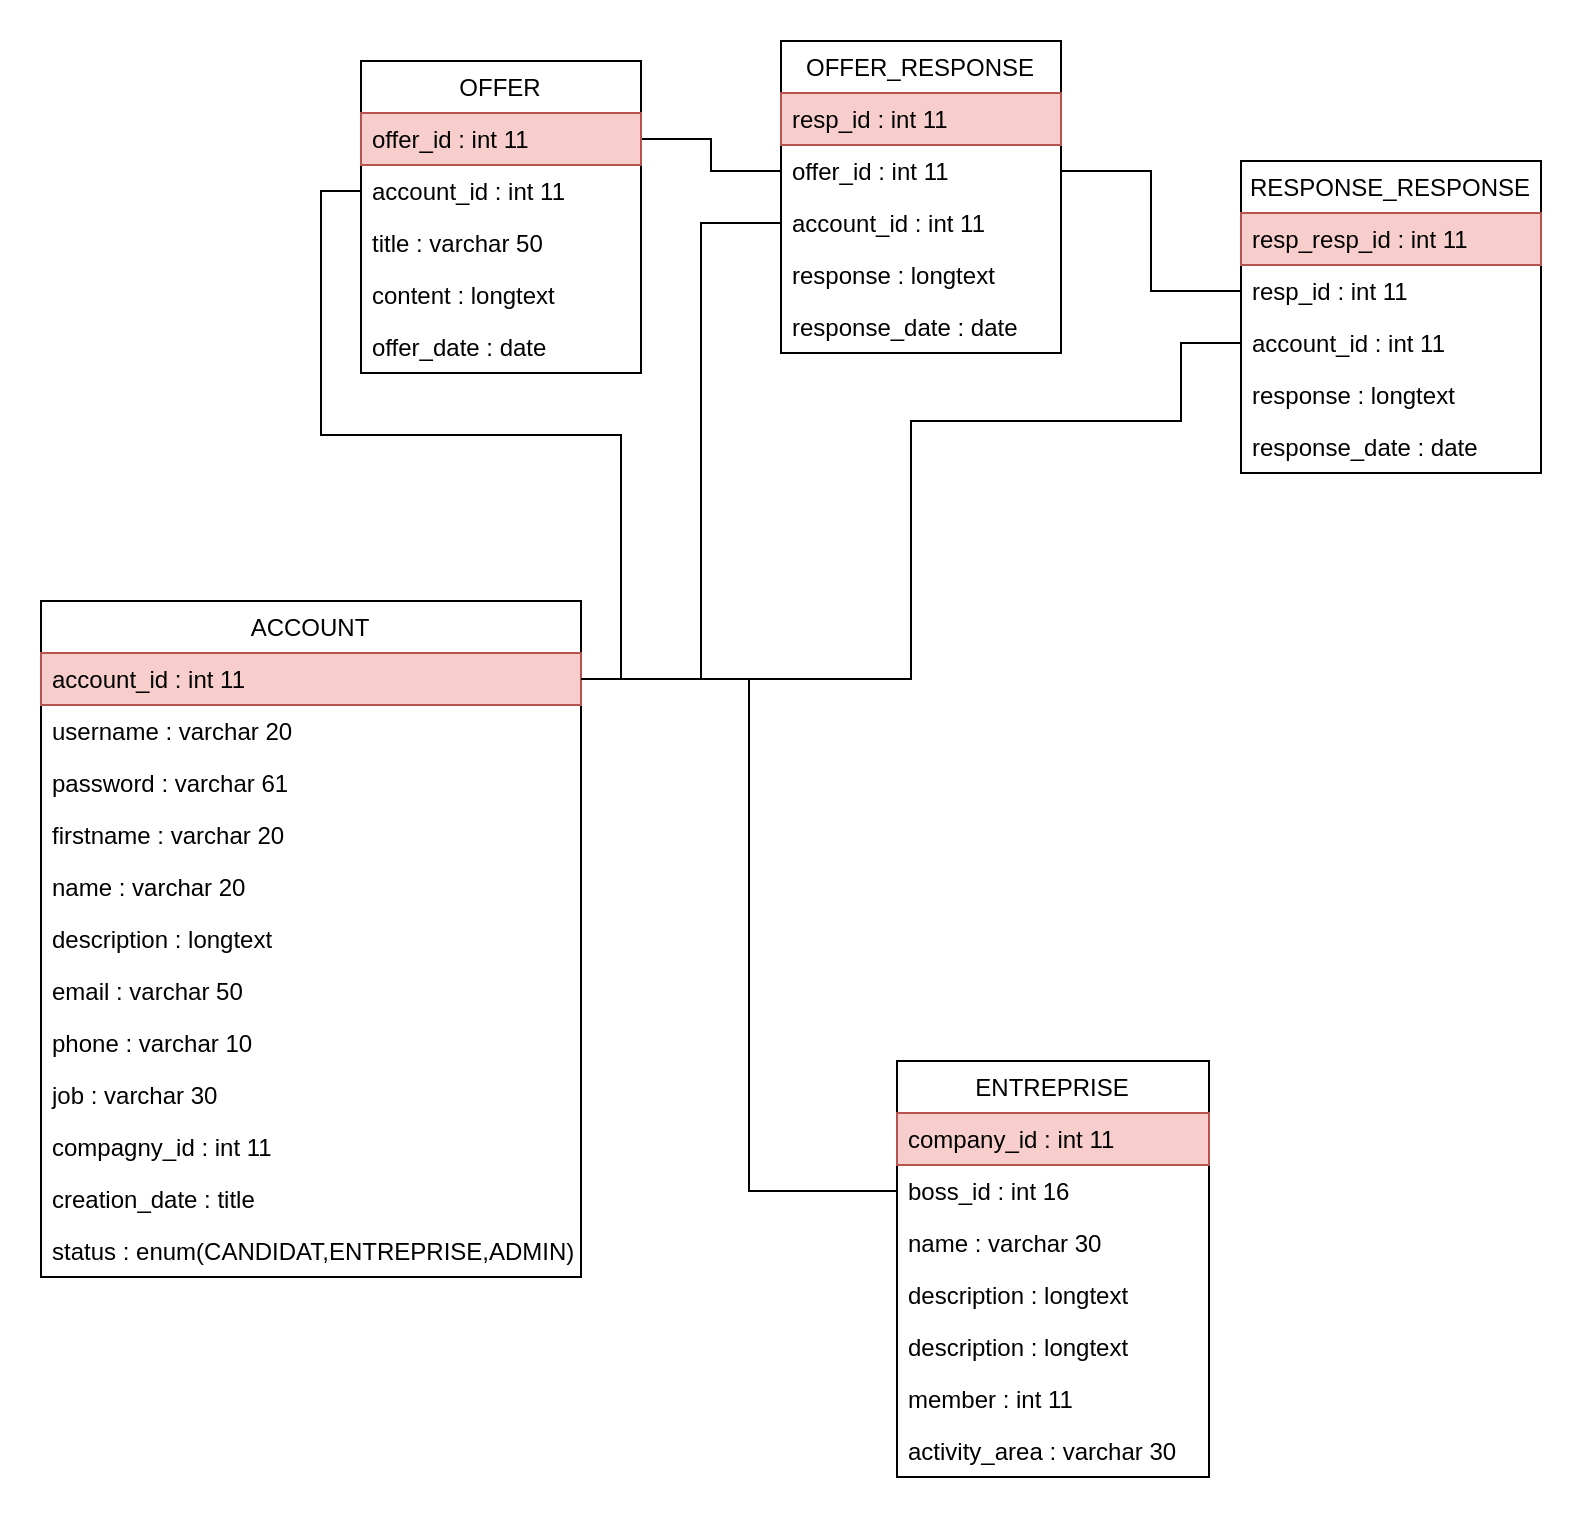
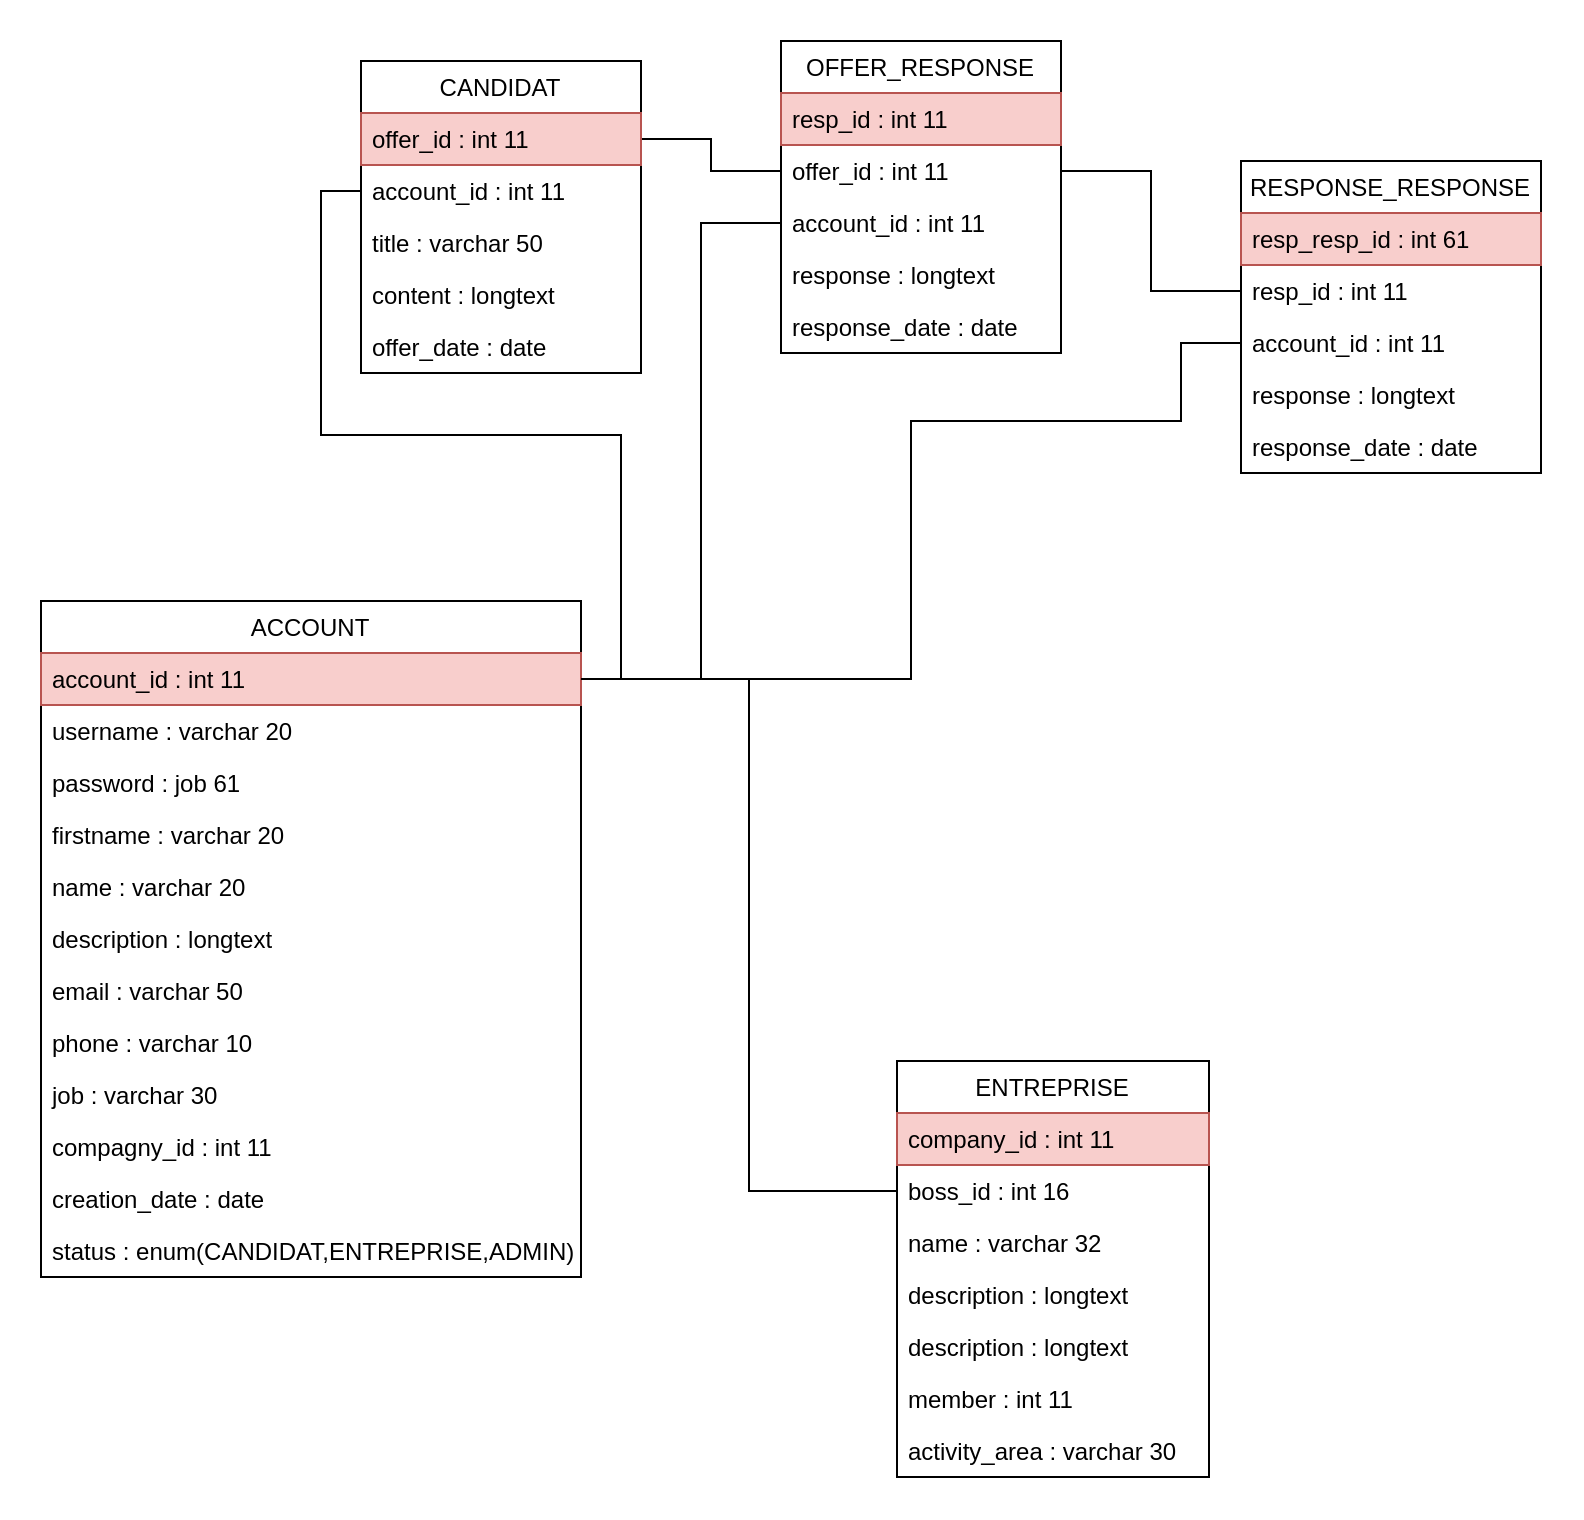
(500, 88) -> (500, 88)
(1374, 240) -> (1374, 240)
(181, 784) -> (154, 784)
(174, 1200) -> (174, 1200)
(1010, 1244) -> (1010, 1244)
